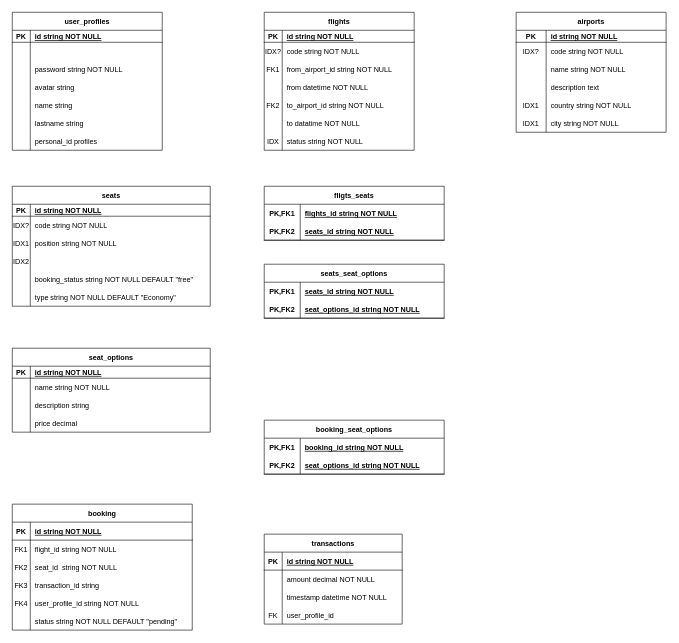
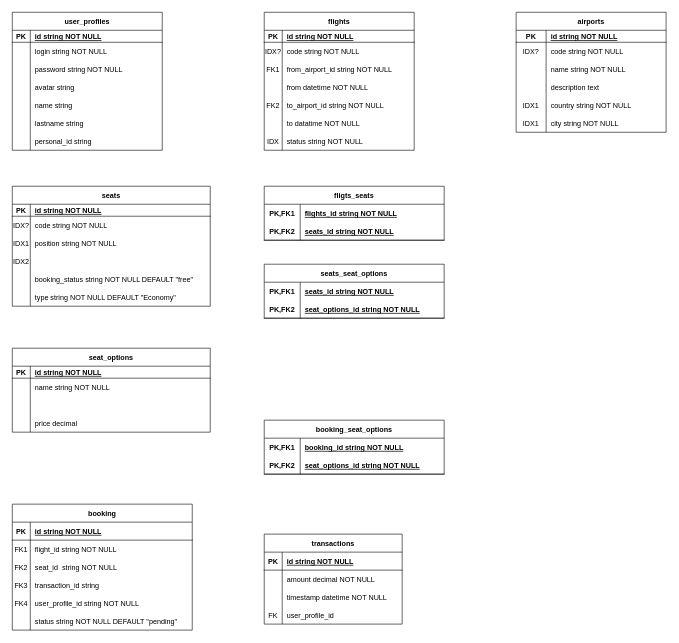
none -> (96, 51)
(70, 142) -> (67, 142)
(120, 405) -> none
